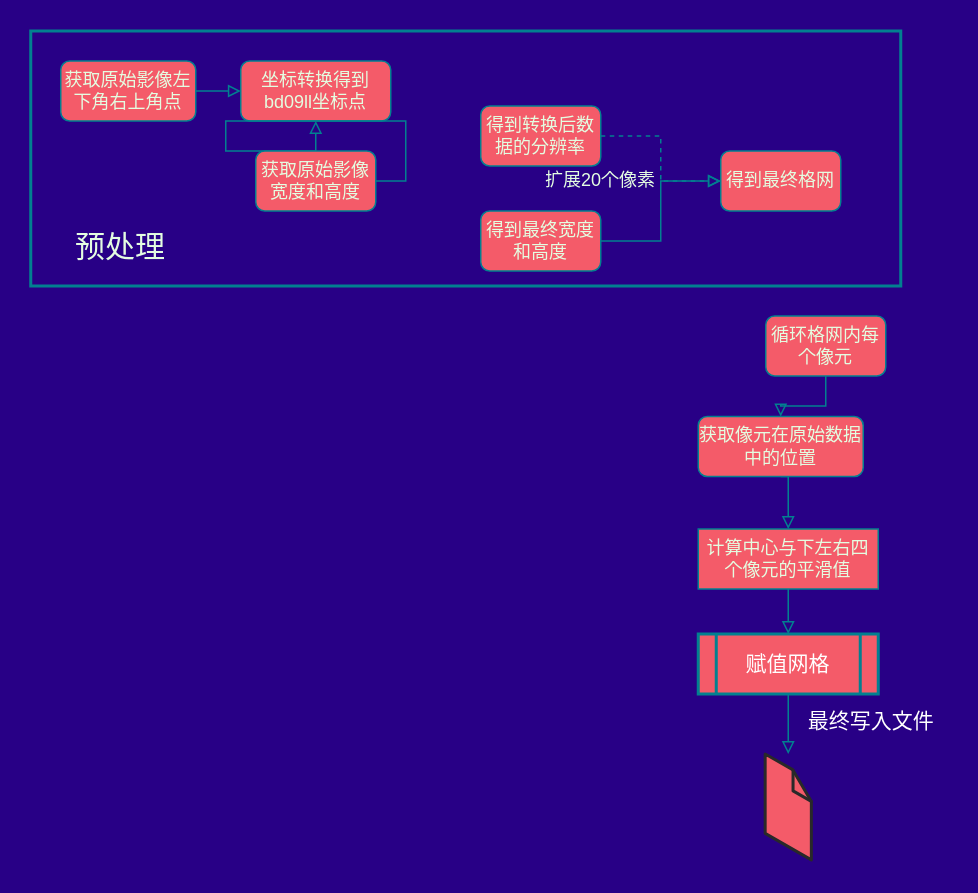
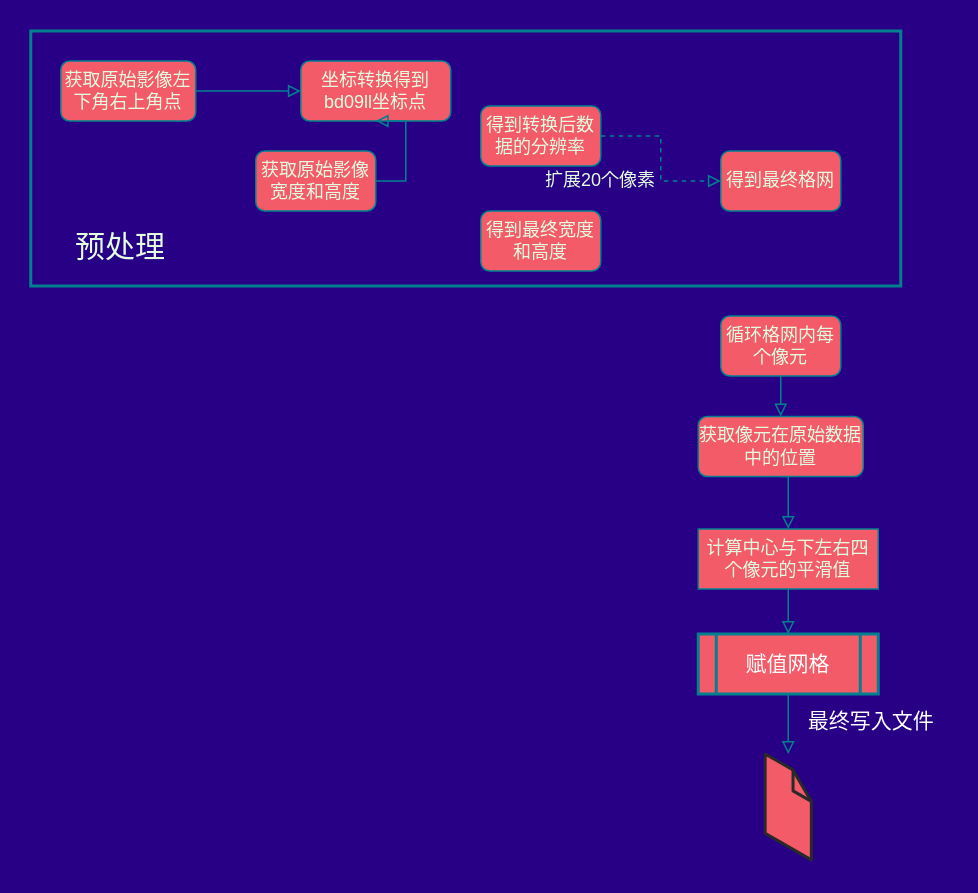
(316, 91) -> (376, 91)
(660, 241) -> none
(826, 346) -> (781, 346)
